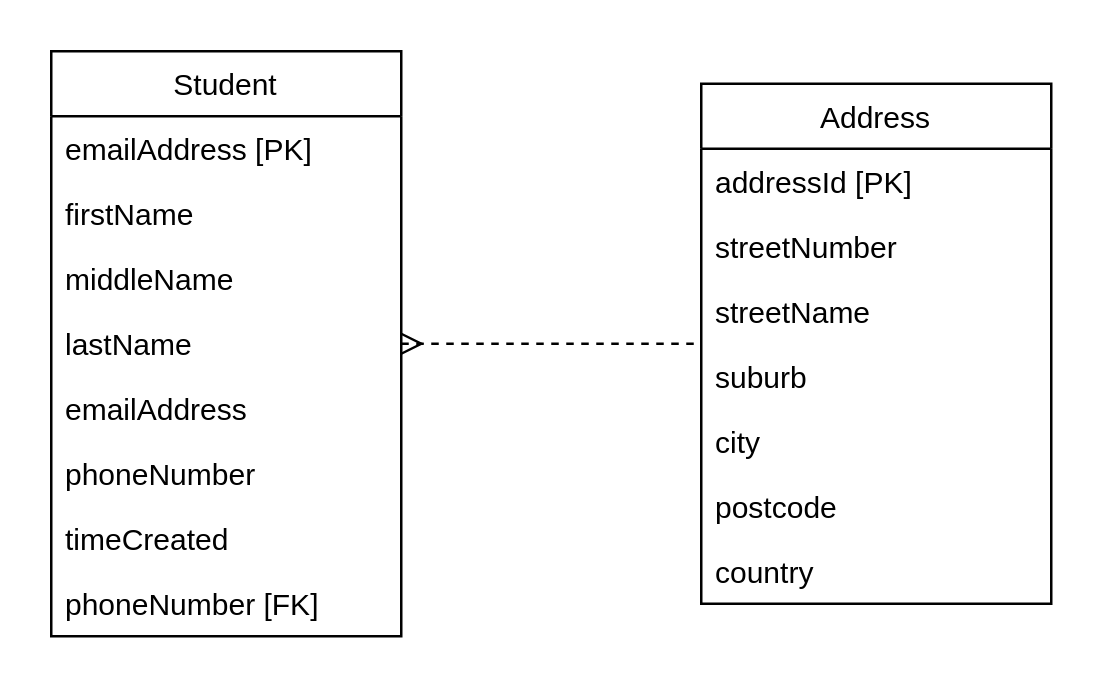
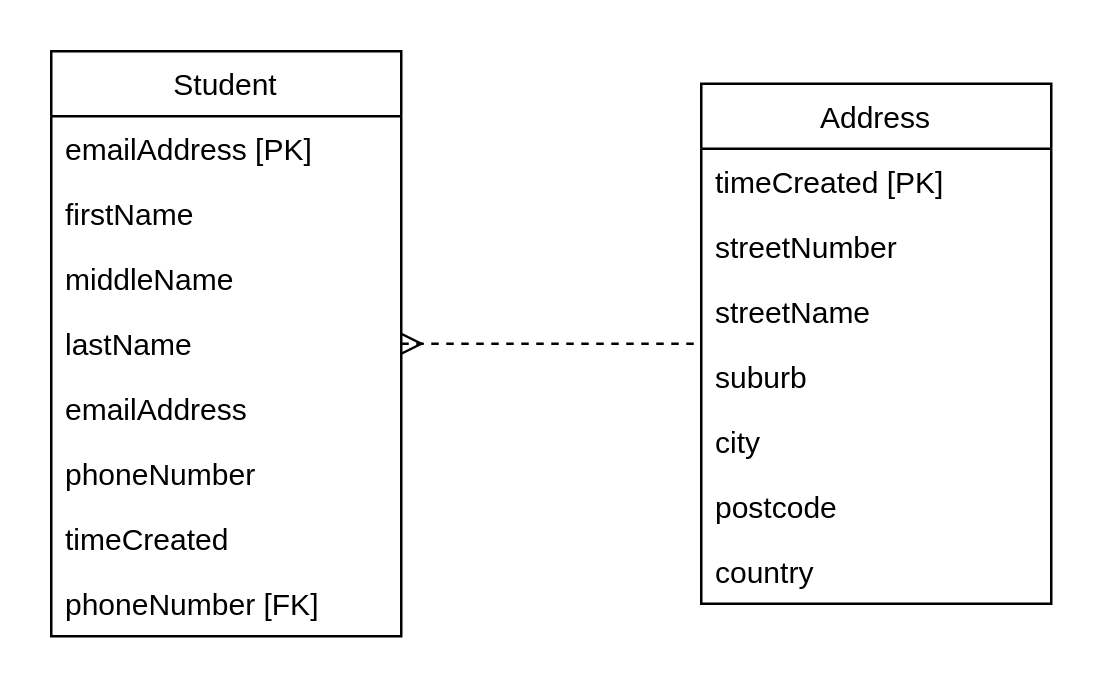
(829, 183) -> (842, 183)
